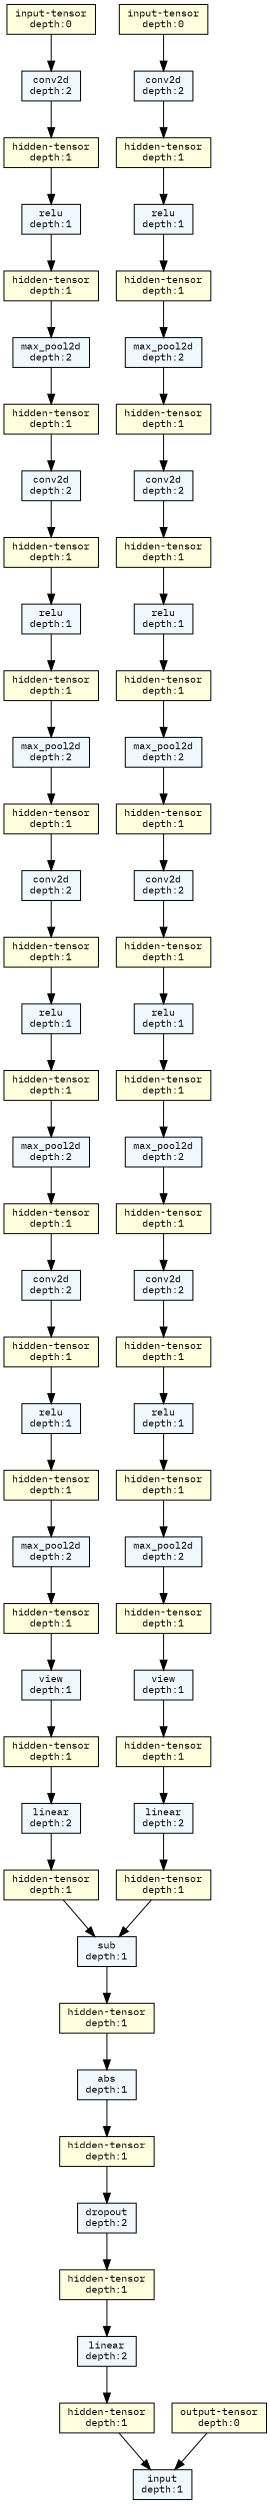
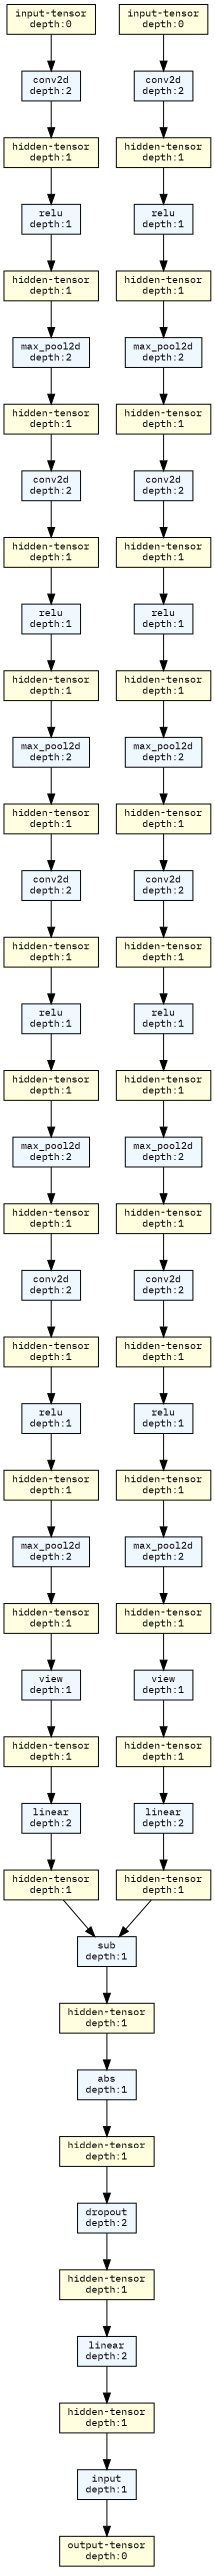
(194, 2448) -> (107, 2513)
